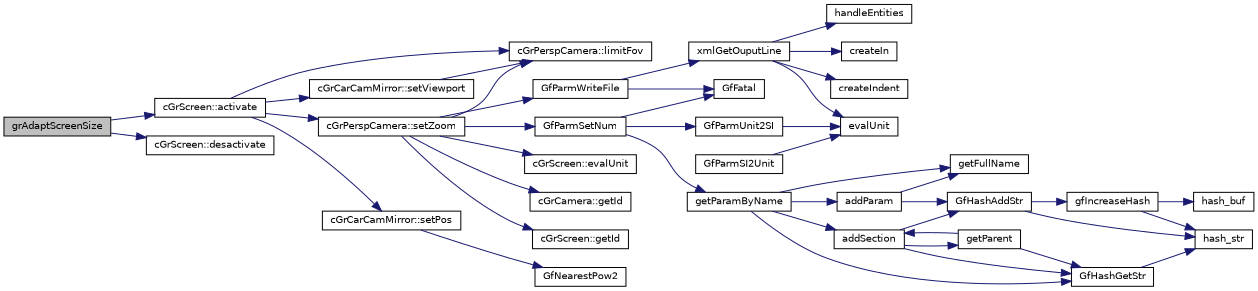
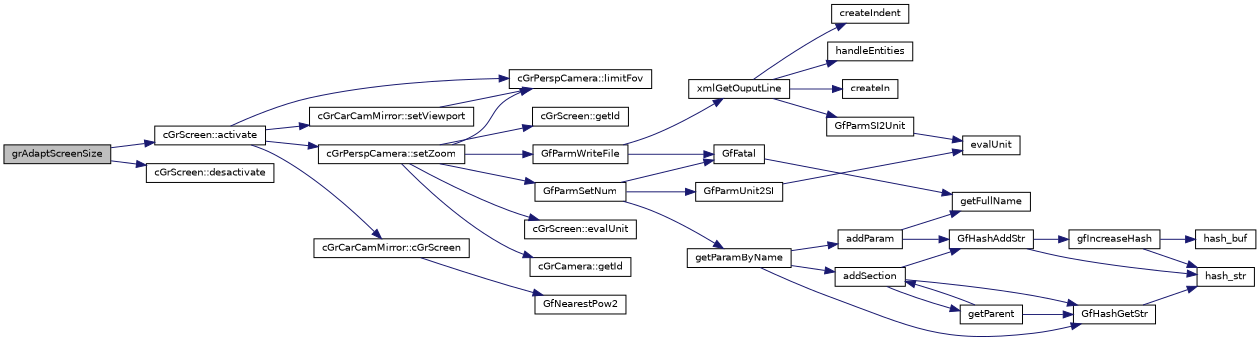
(806, 84) -> (800, 106)
(859, 178) -> (858, 177)
(392, 221) -> (392, 248)
